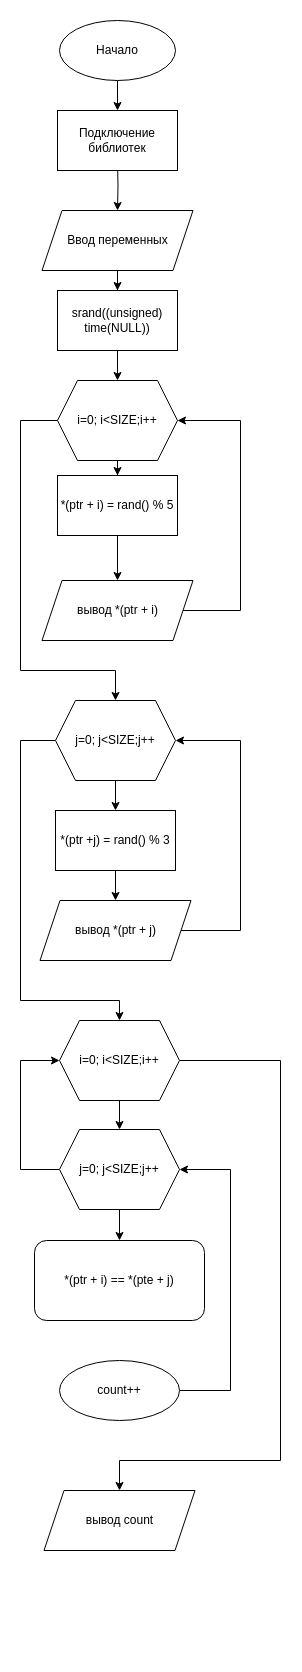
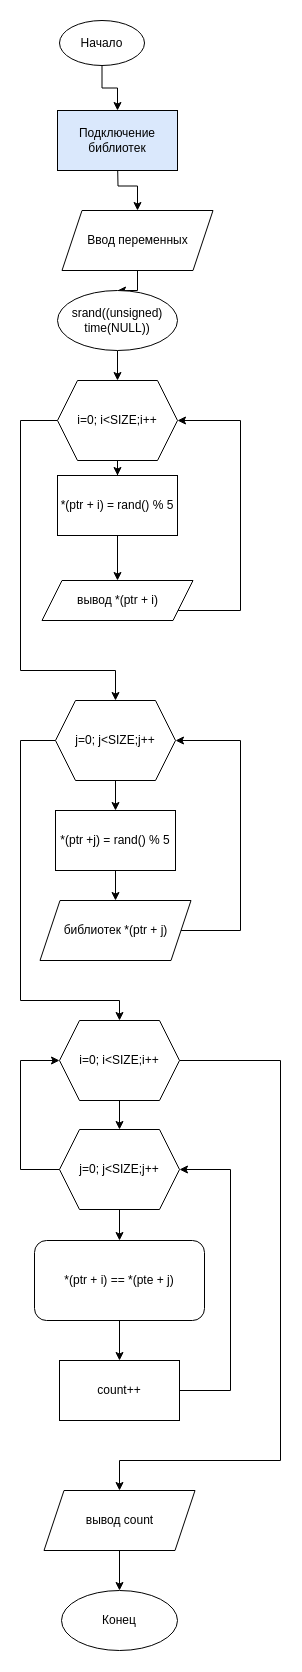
(118, 51) -> (102, 43)
(118, 141) -> (118, 141)
(118, 241) -> (138, 241)
(118, 321) -> (118, 321)
(118, 611) -> (118, 601)
(116, 841) -> (116, 841)
(116, 931) -> (116, 931)
none -> (120, 1337)
(120, 1391) -> (120, 1391)
none -> (120, 1567)
none -> (120, 1621)
